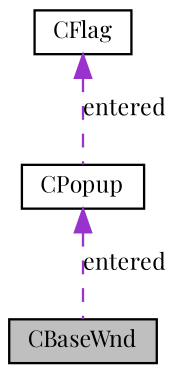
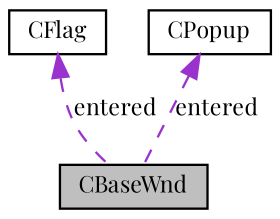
(83, 121) -> (76, 126)
